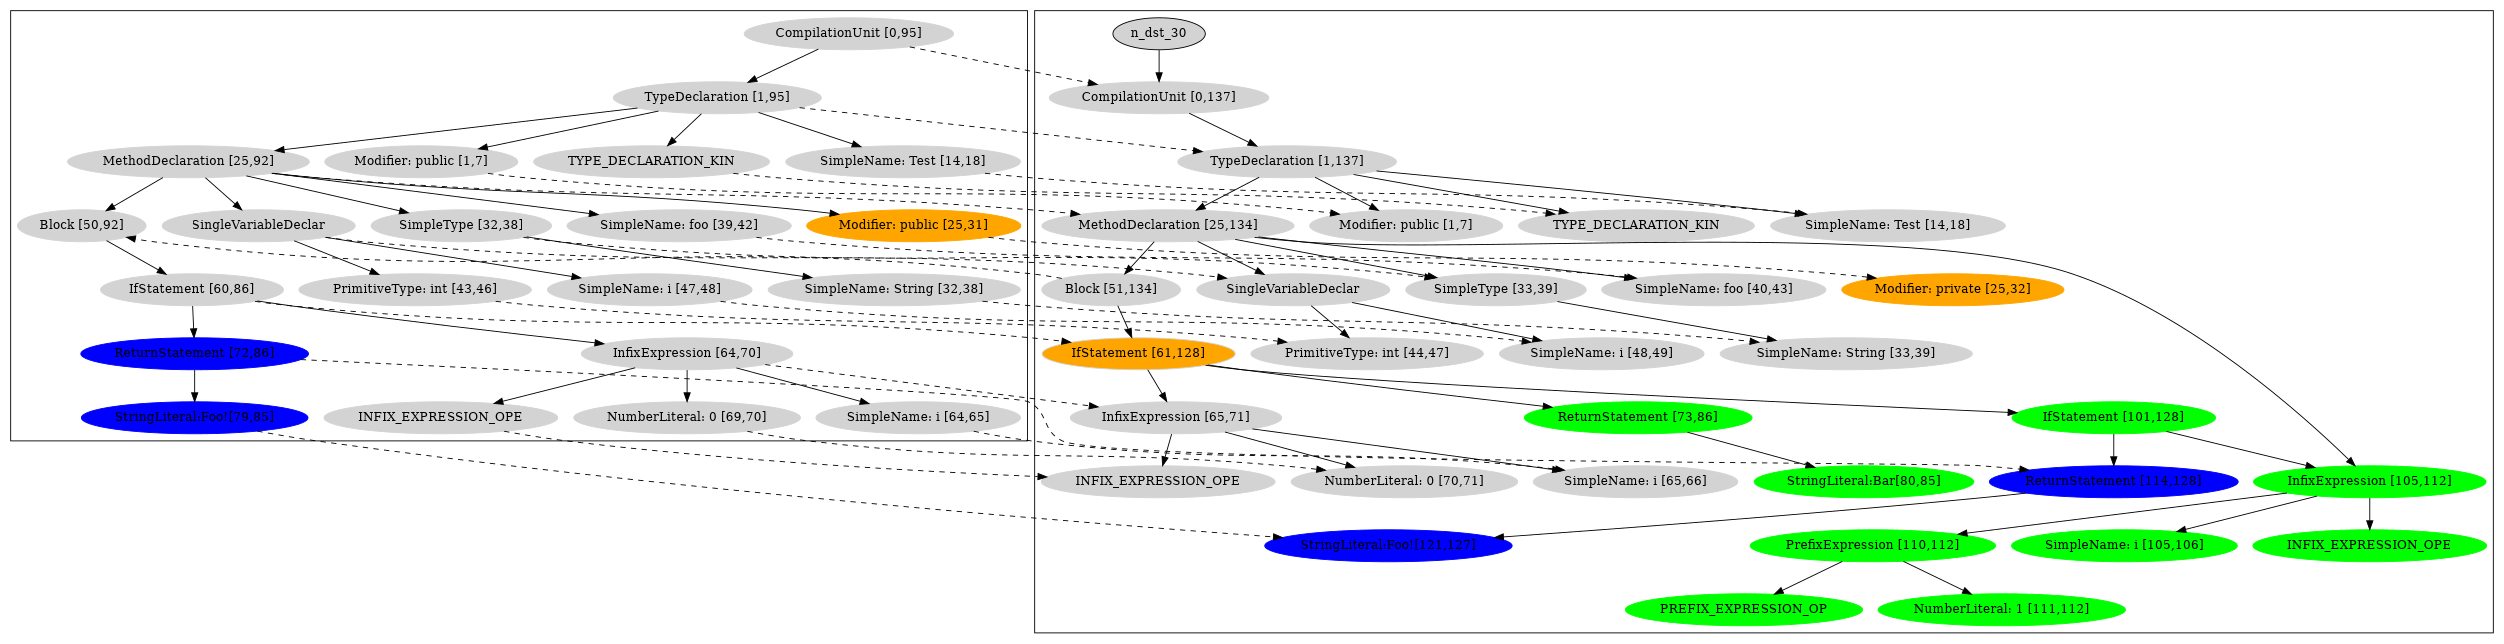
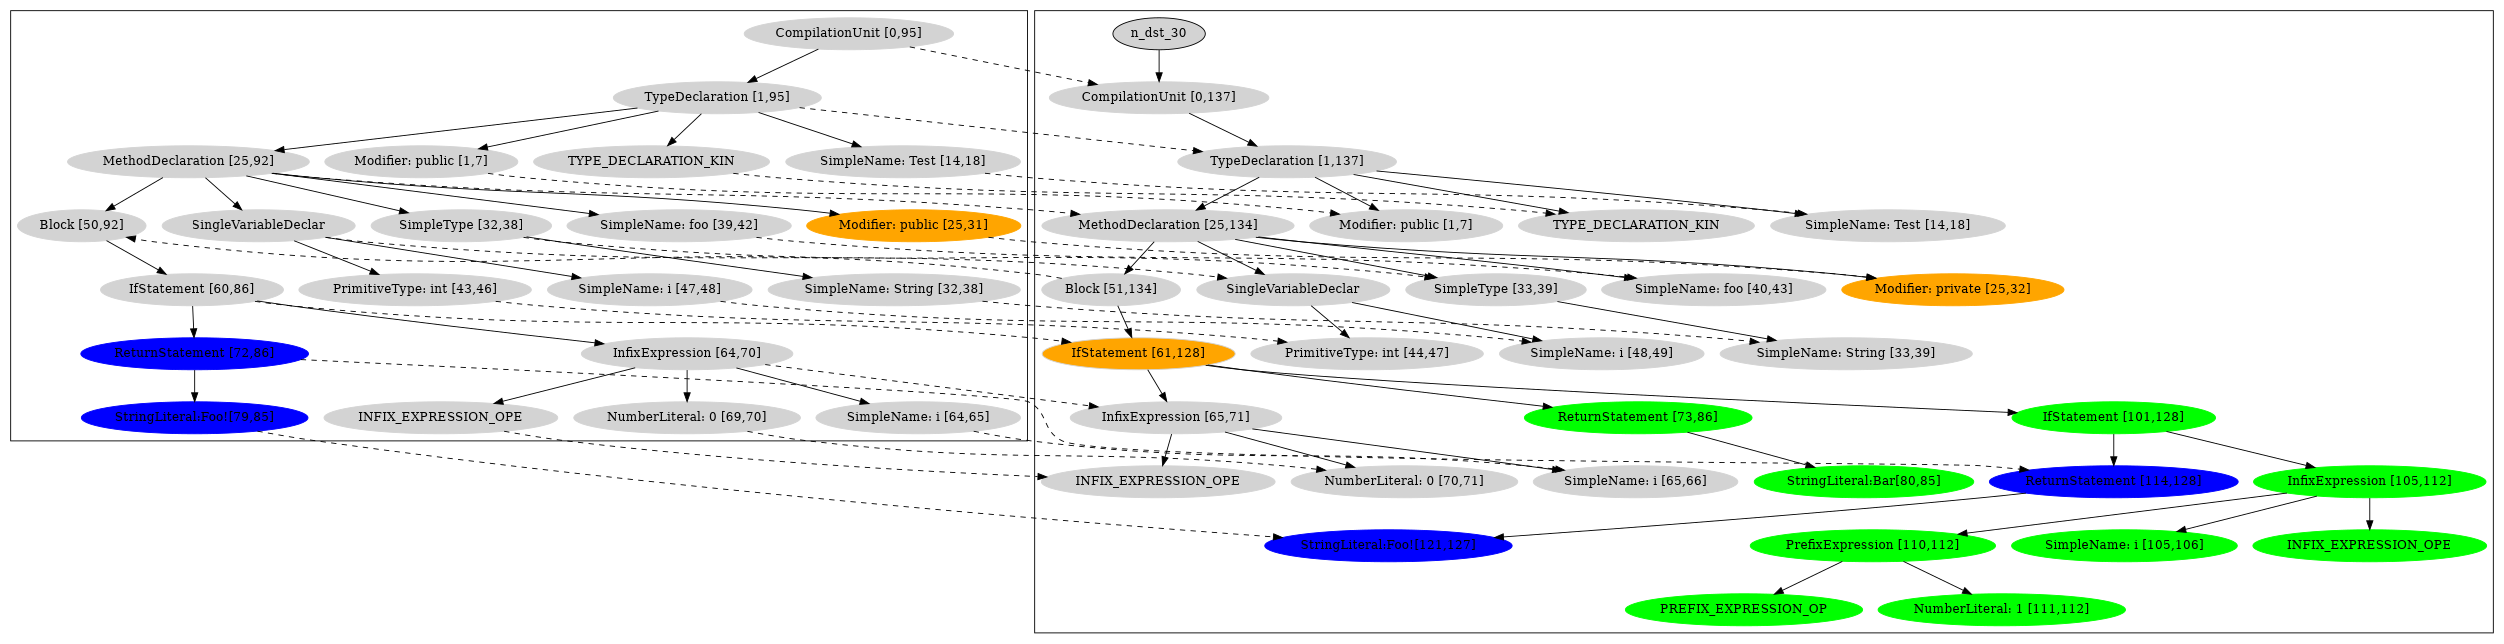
(1832, 244) -> (1454, 252)
